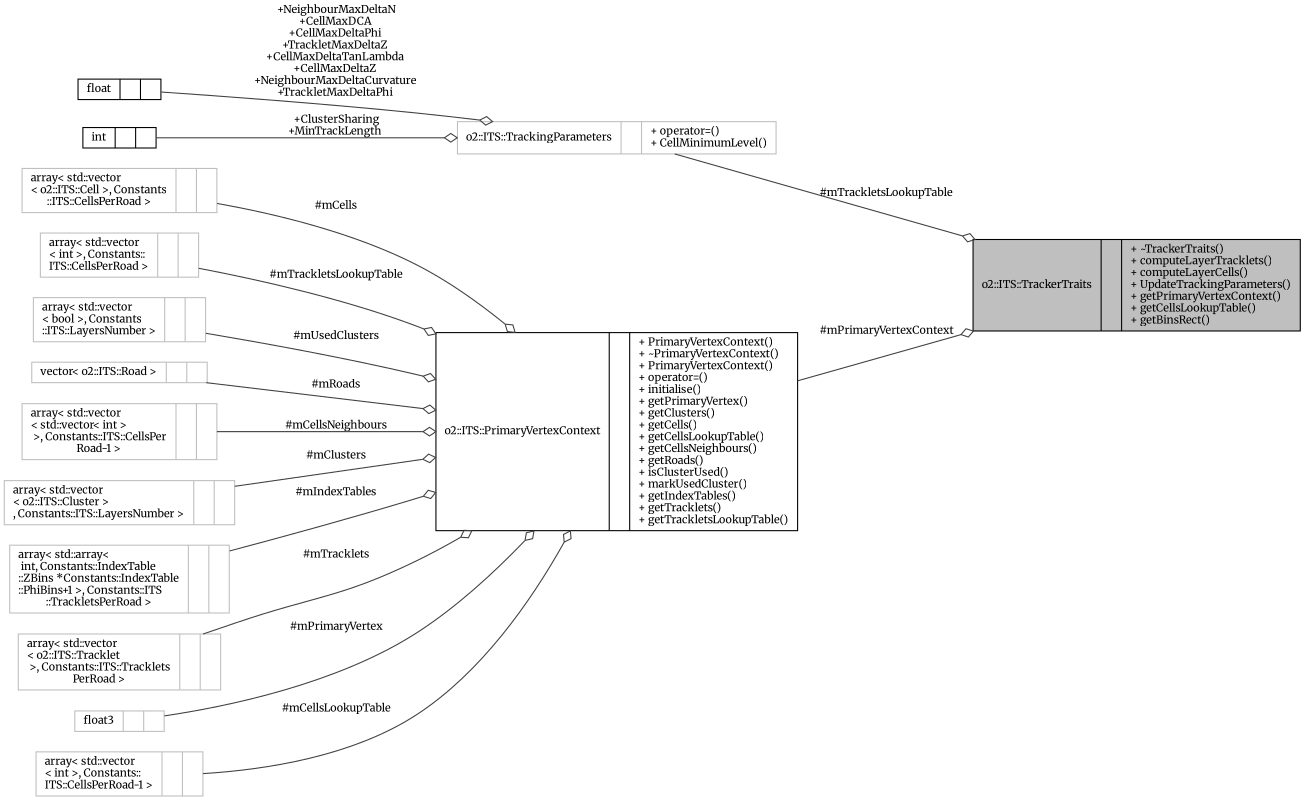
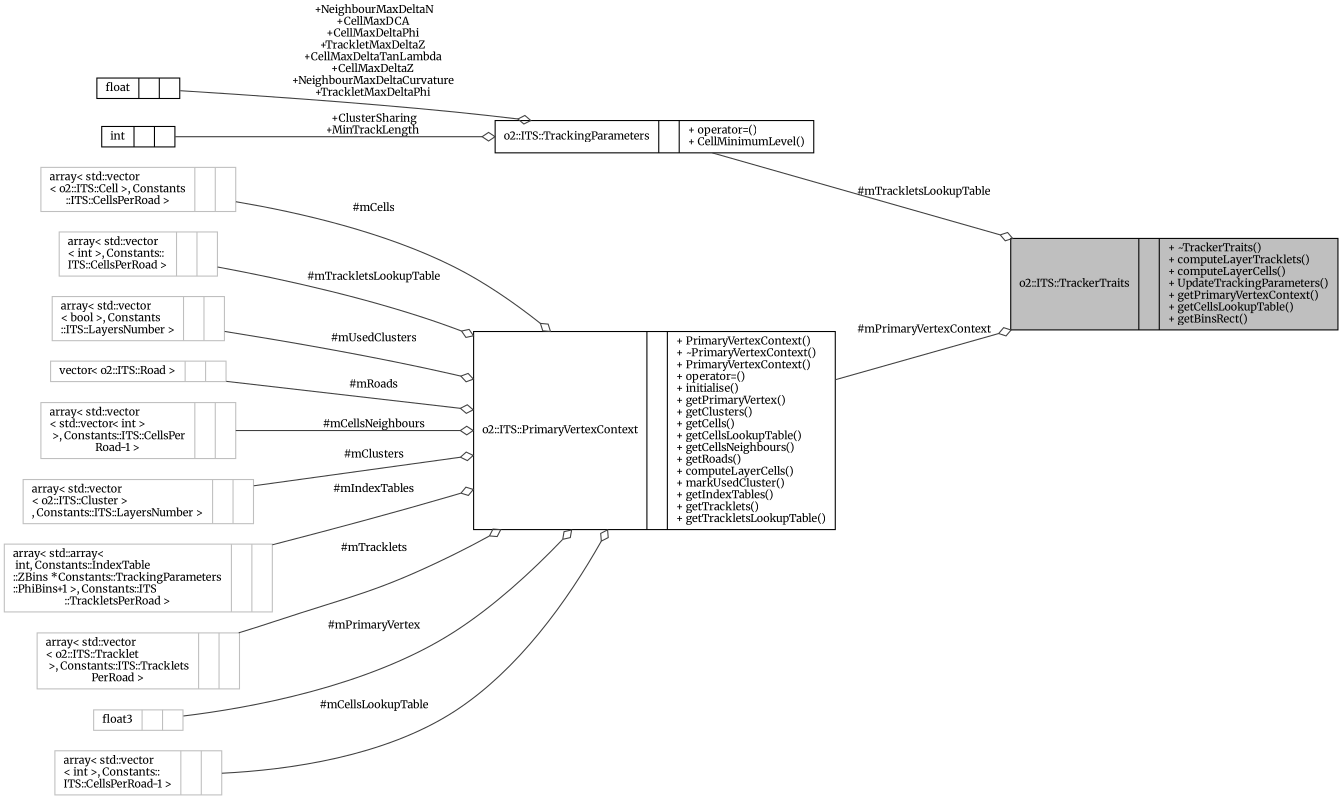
(617, 138) -> (654, 137)
(684, 473) -> (735, 471)
(99, 579) -> (118, 577)
